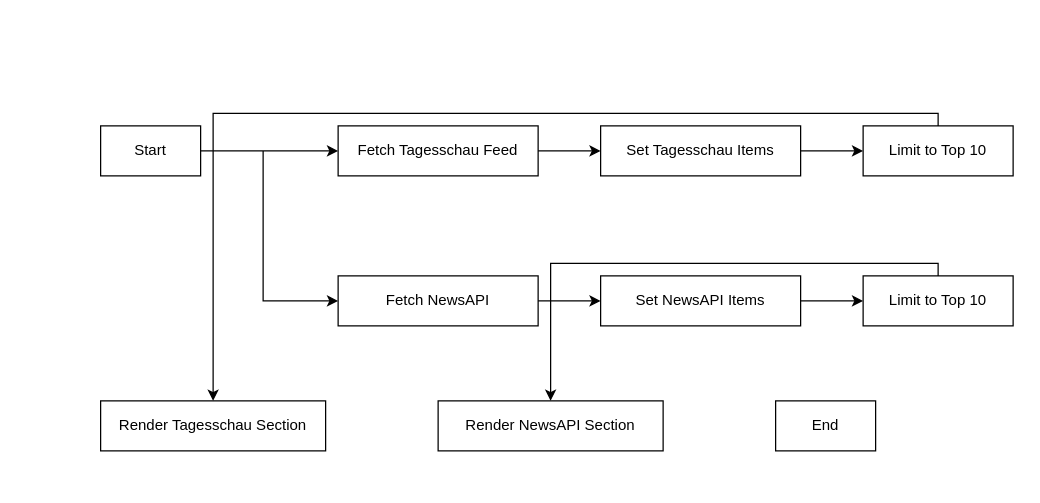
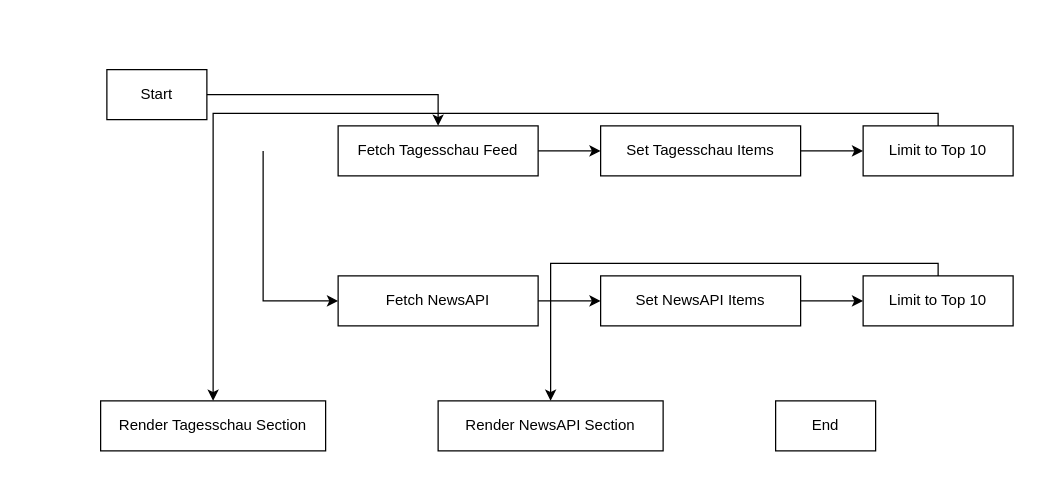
(151, 151) -> (157, 94)
